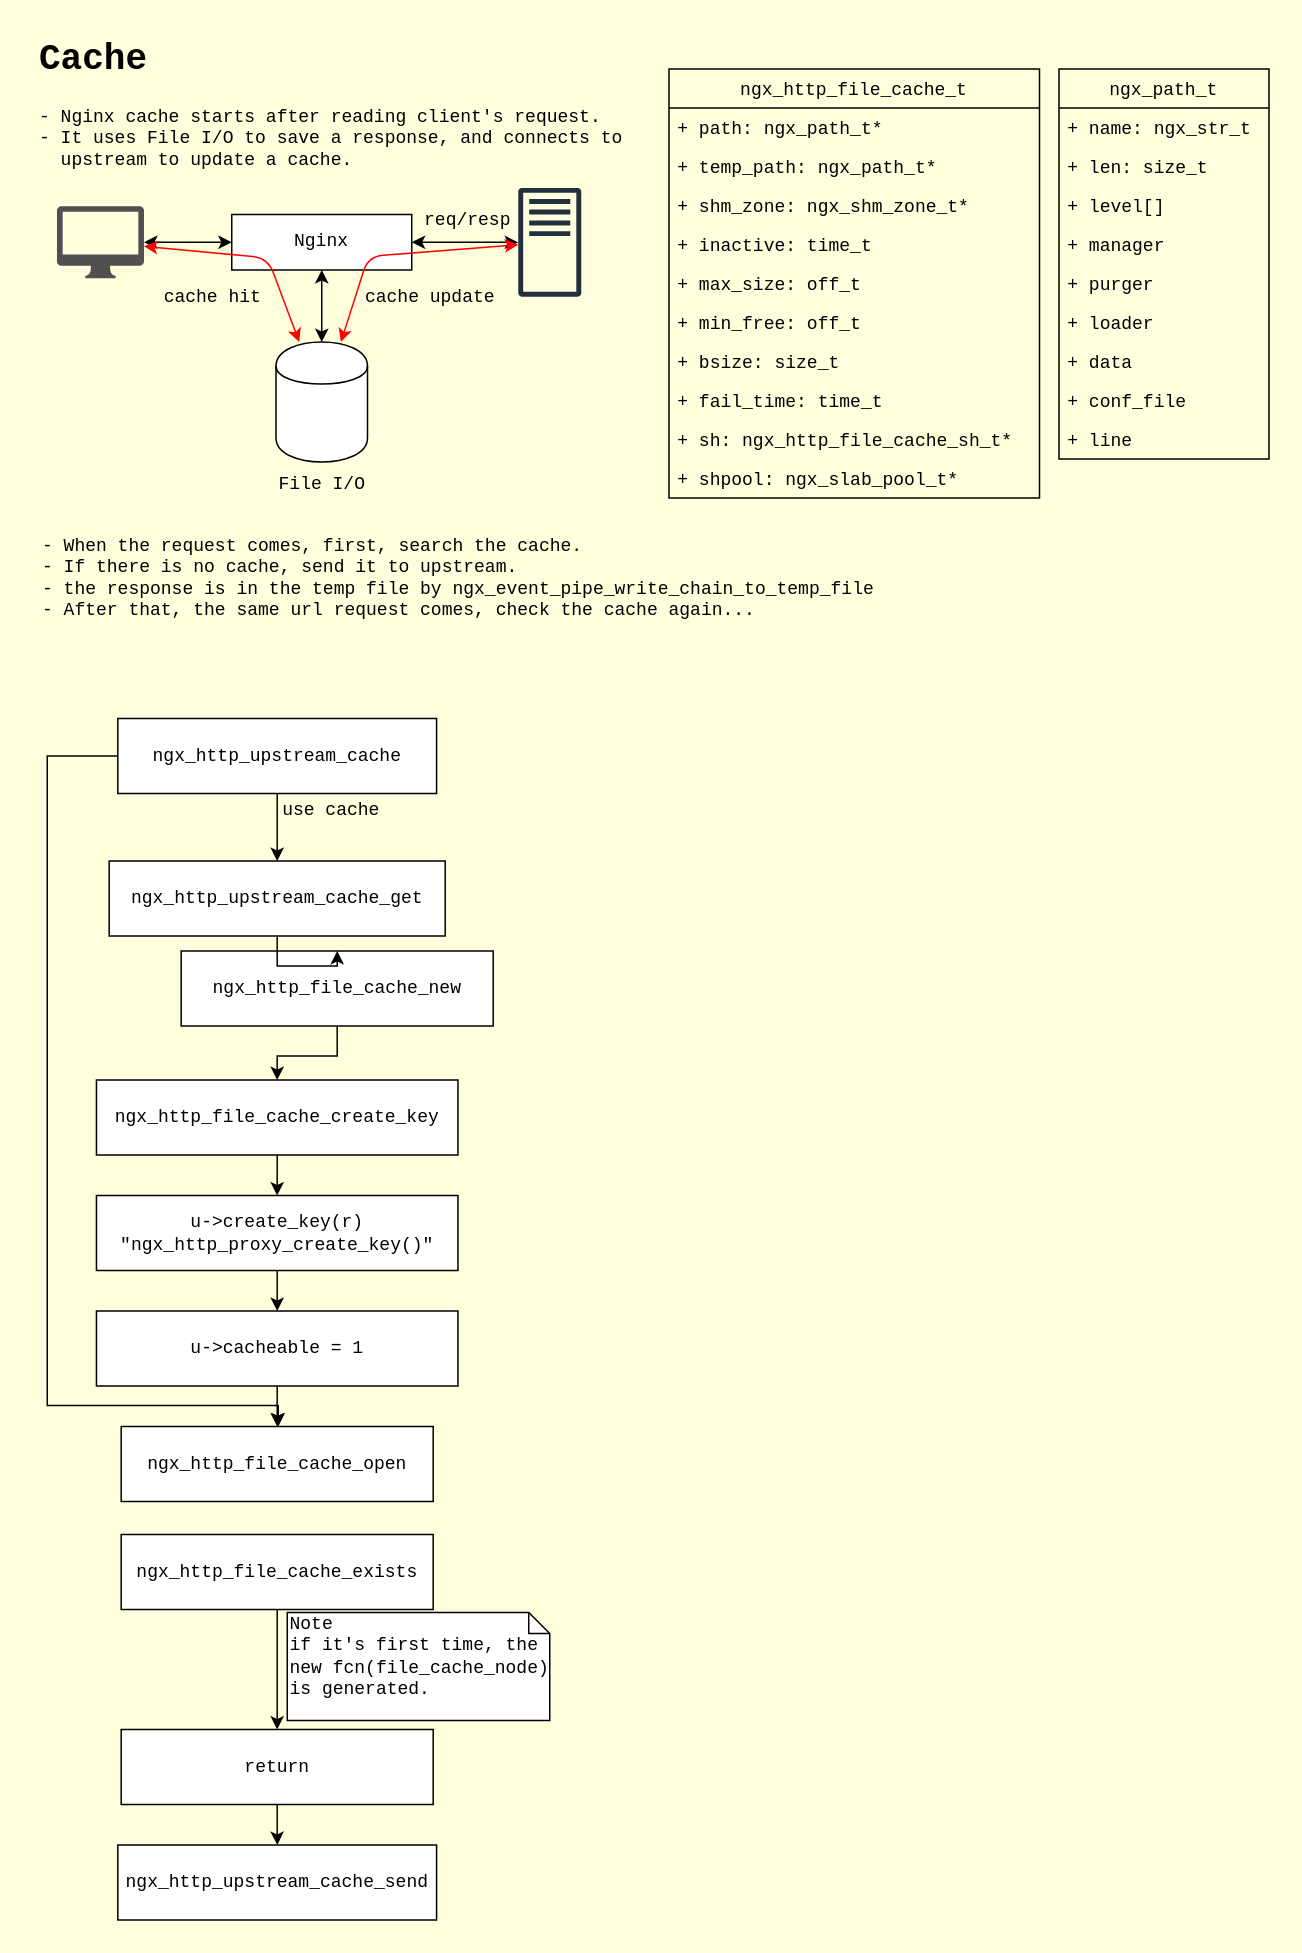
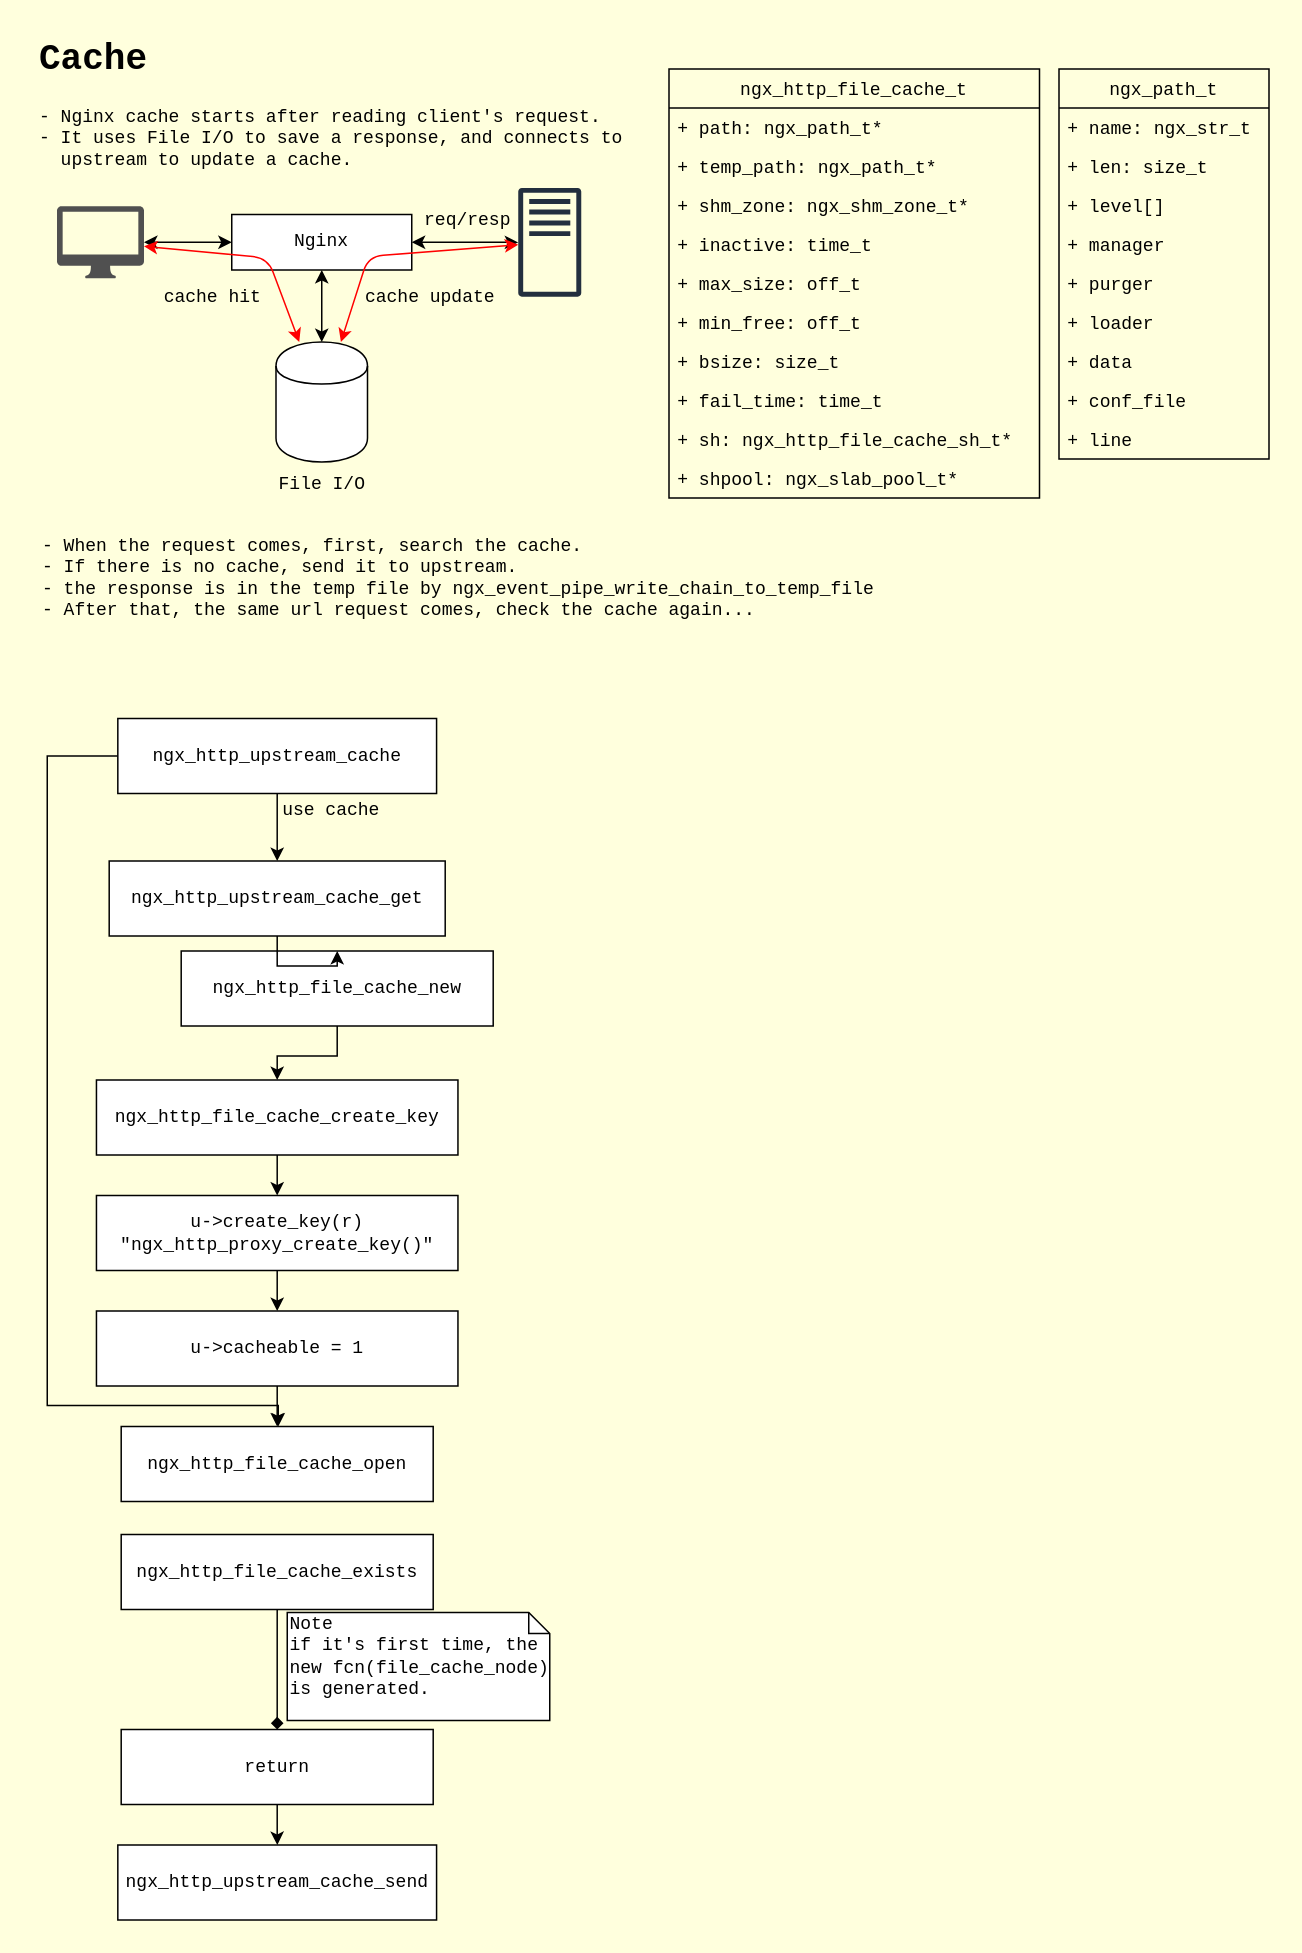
(277, 1718) -> (277, 1717)
